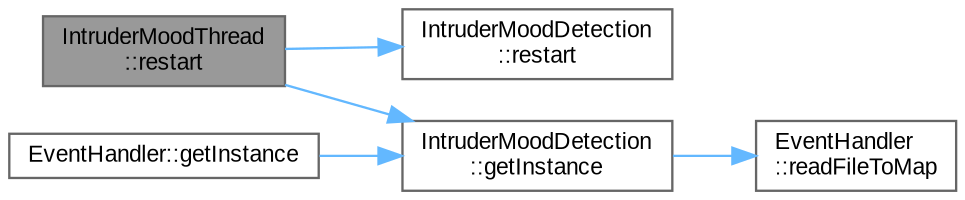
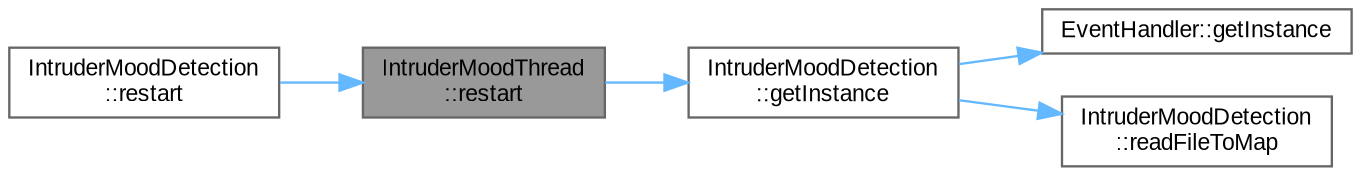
(332, 48) -> (310, 83)
(349, 156) -> (989, 60)
(856, 156) -> (1197, 131)
